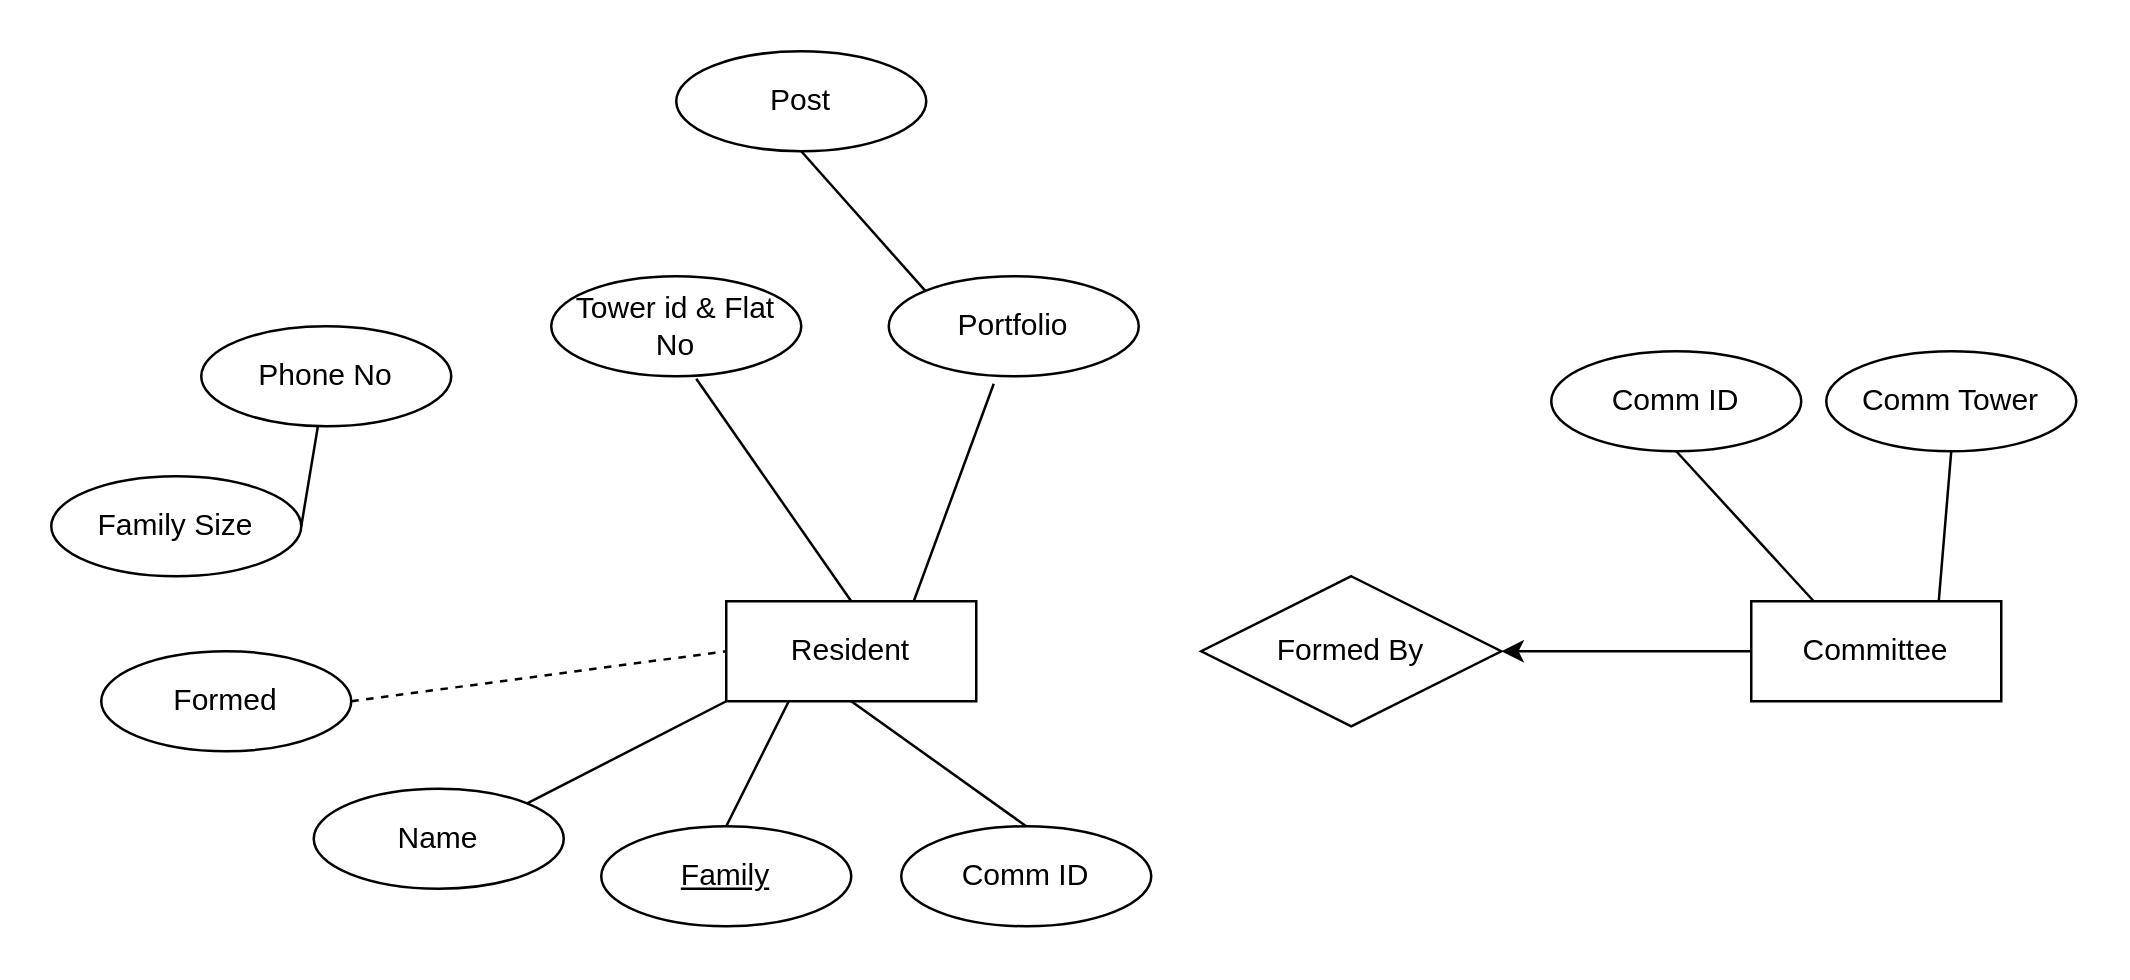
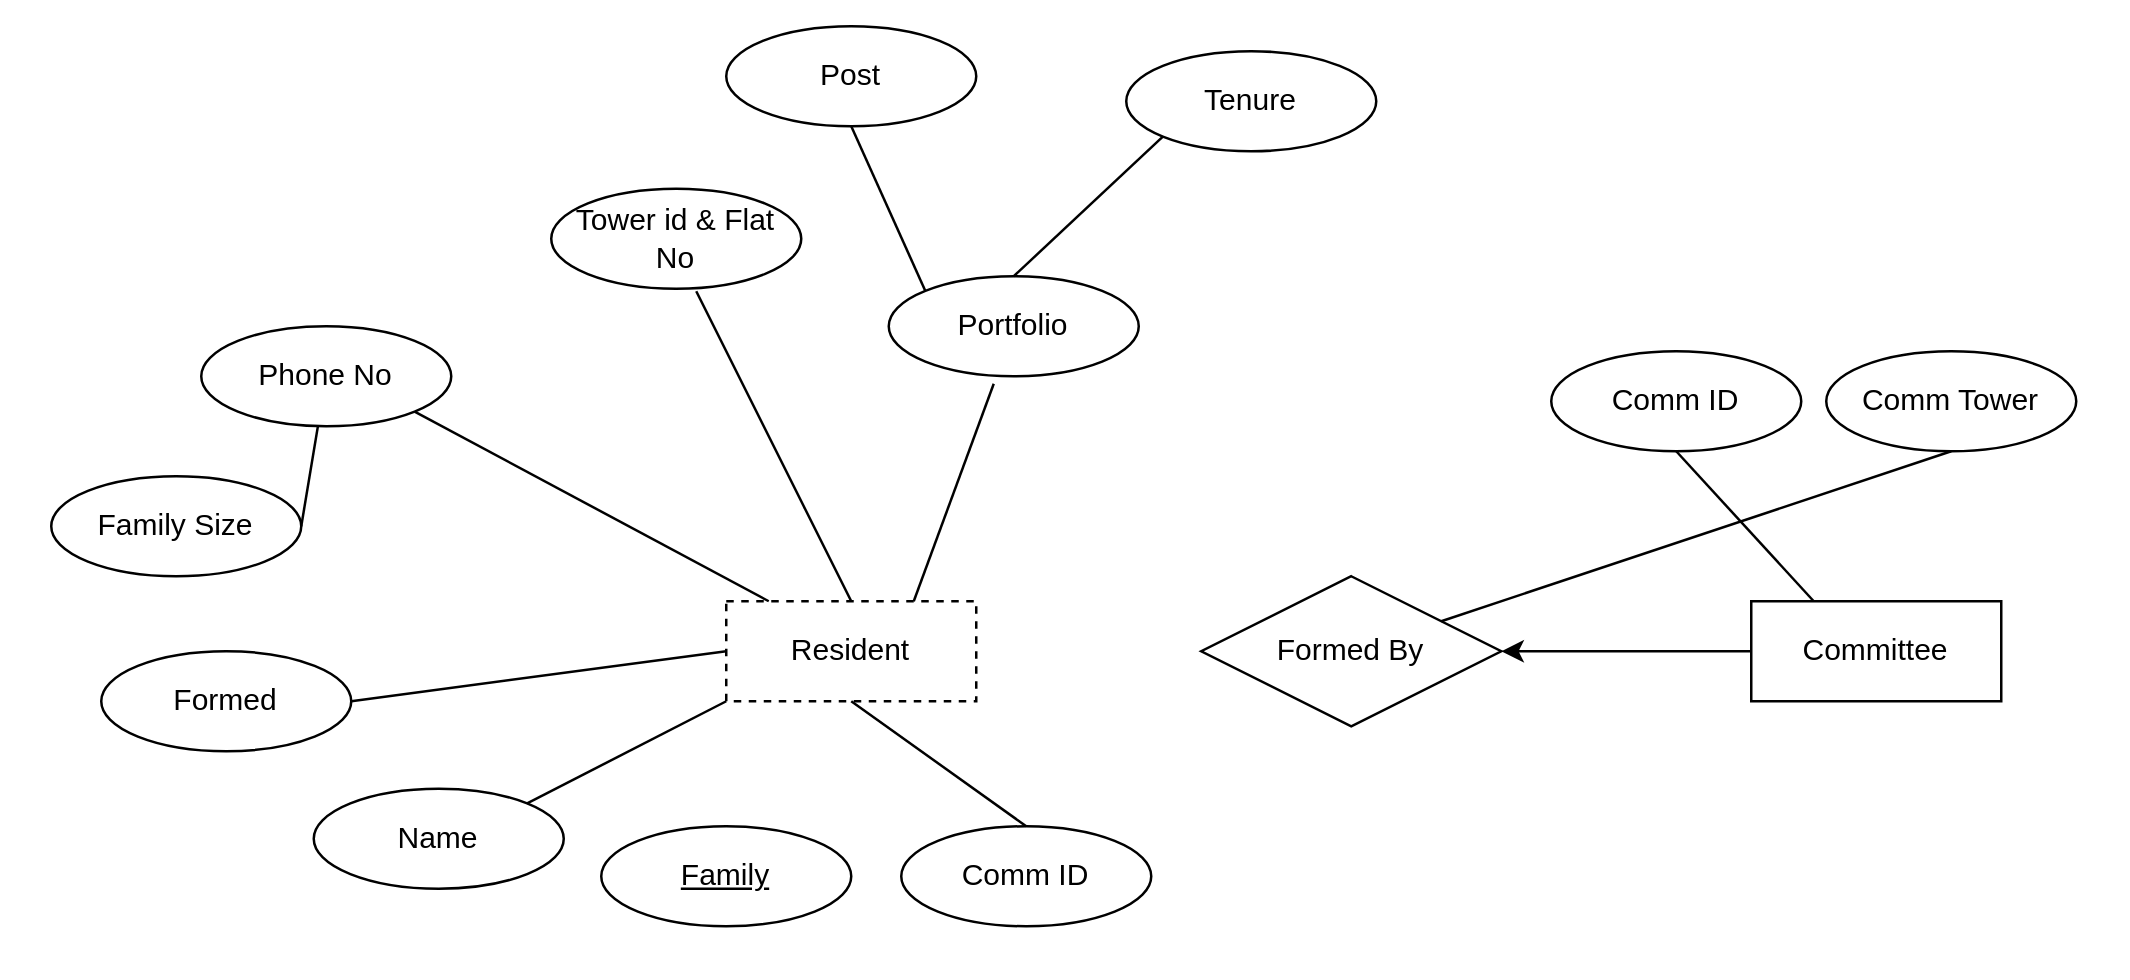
(801, 101) -> (851, 76)
none -> (1251, 101)
none -> (1088, 206)
(676, 326) -> (676, 239)
none -> (591, 506)
(1945, 526) -> (1588, 572)
(851, 651) -> (851, 651)
(541, 676) -> (541, 676)
(757, 764) -> none
